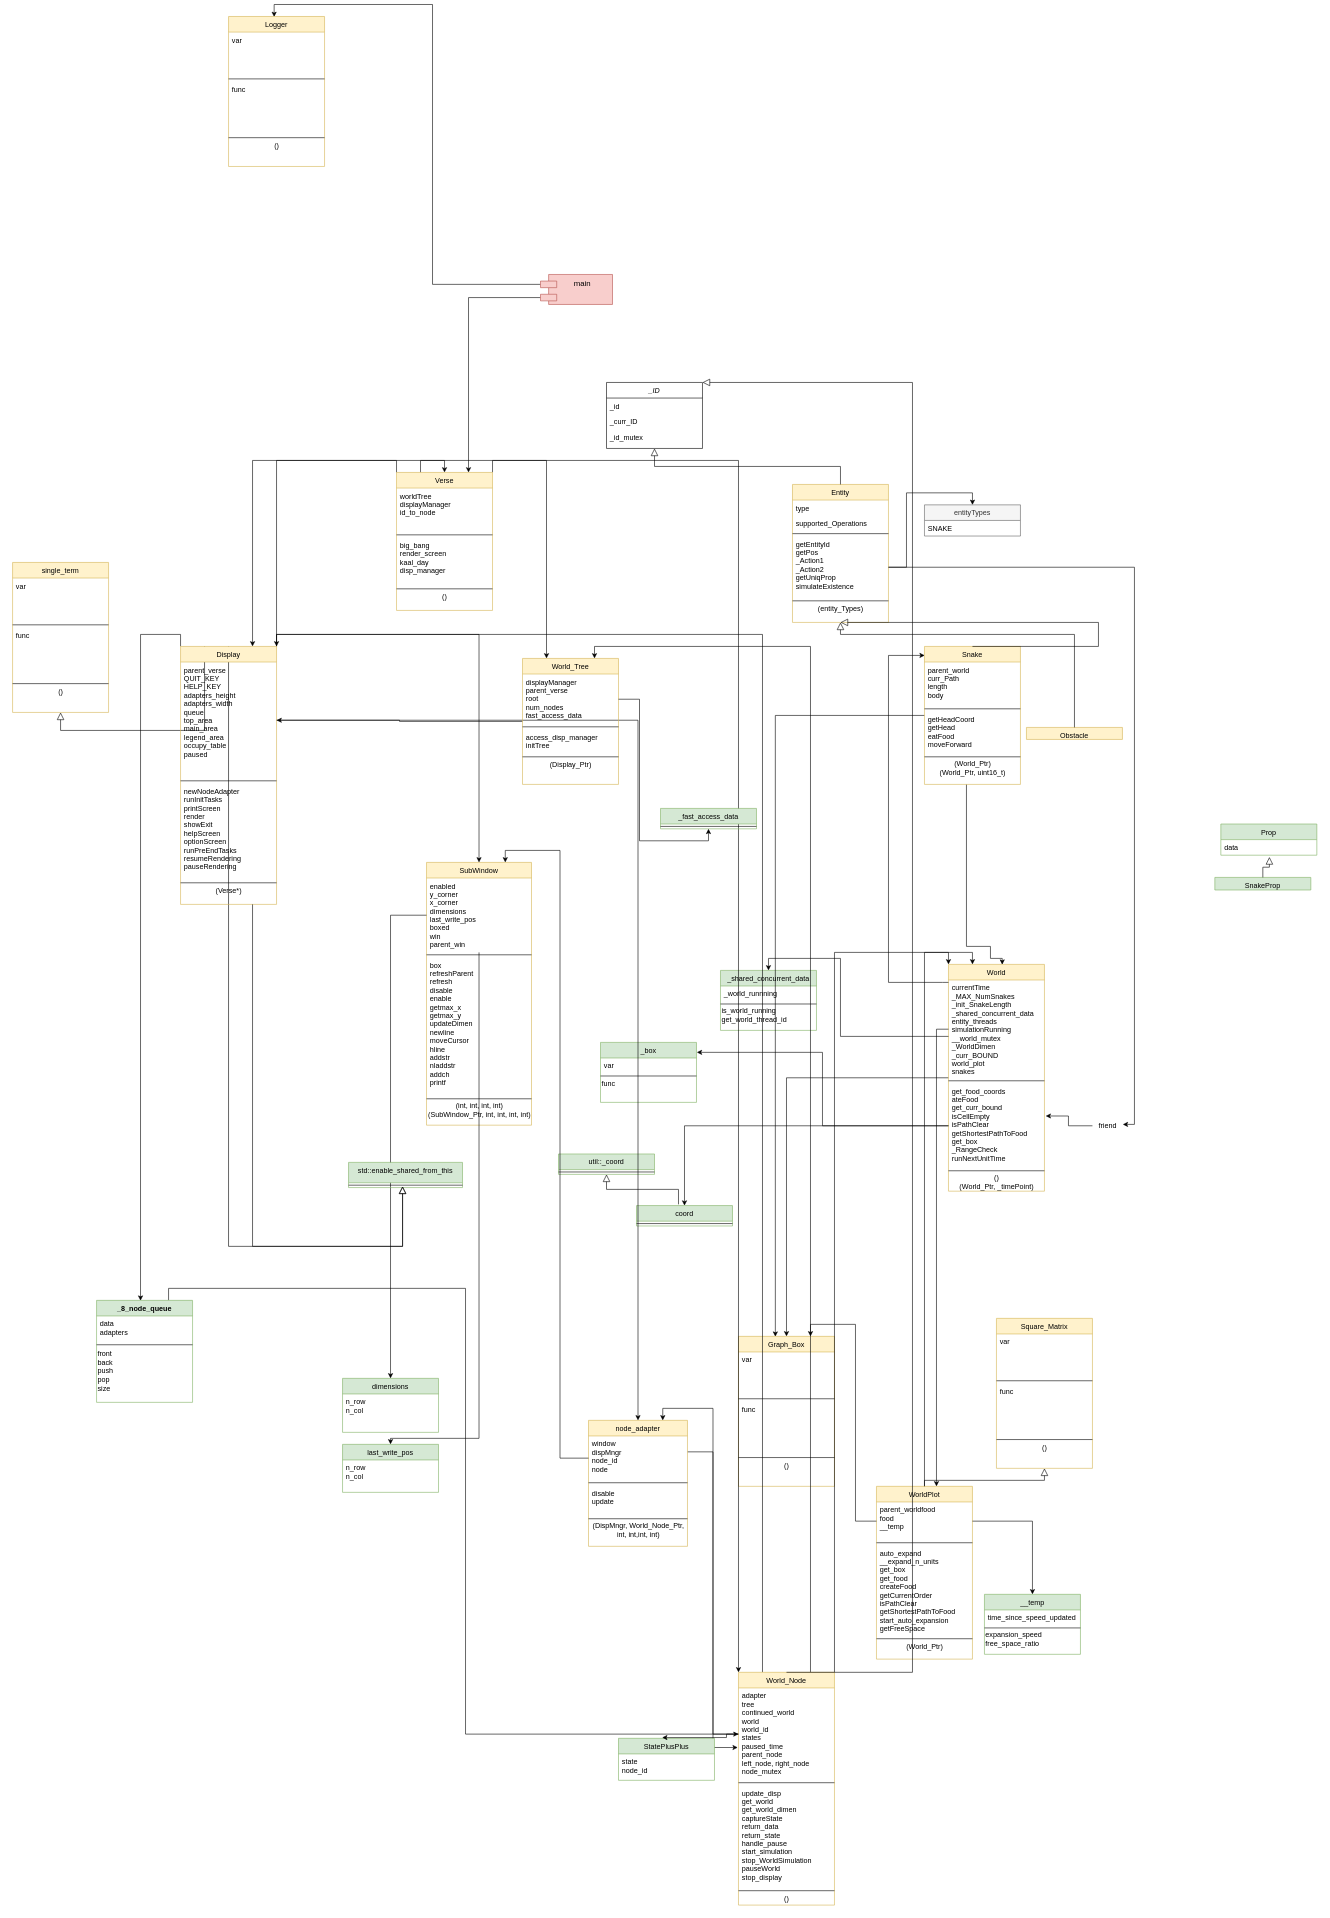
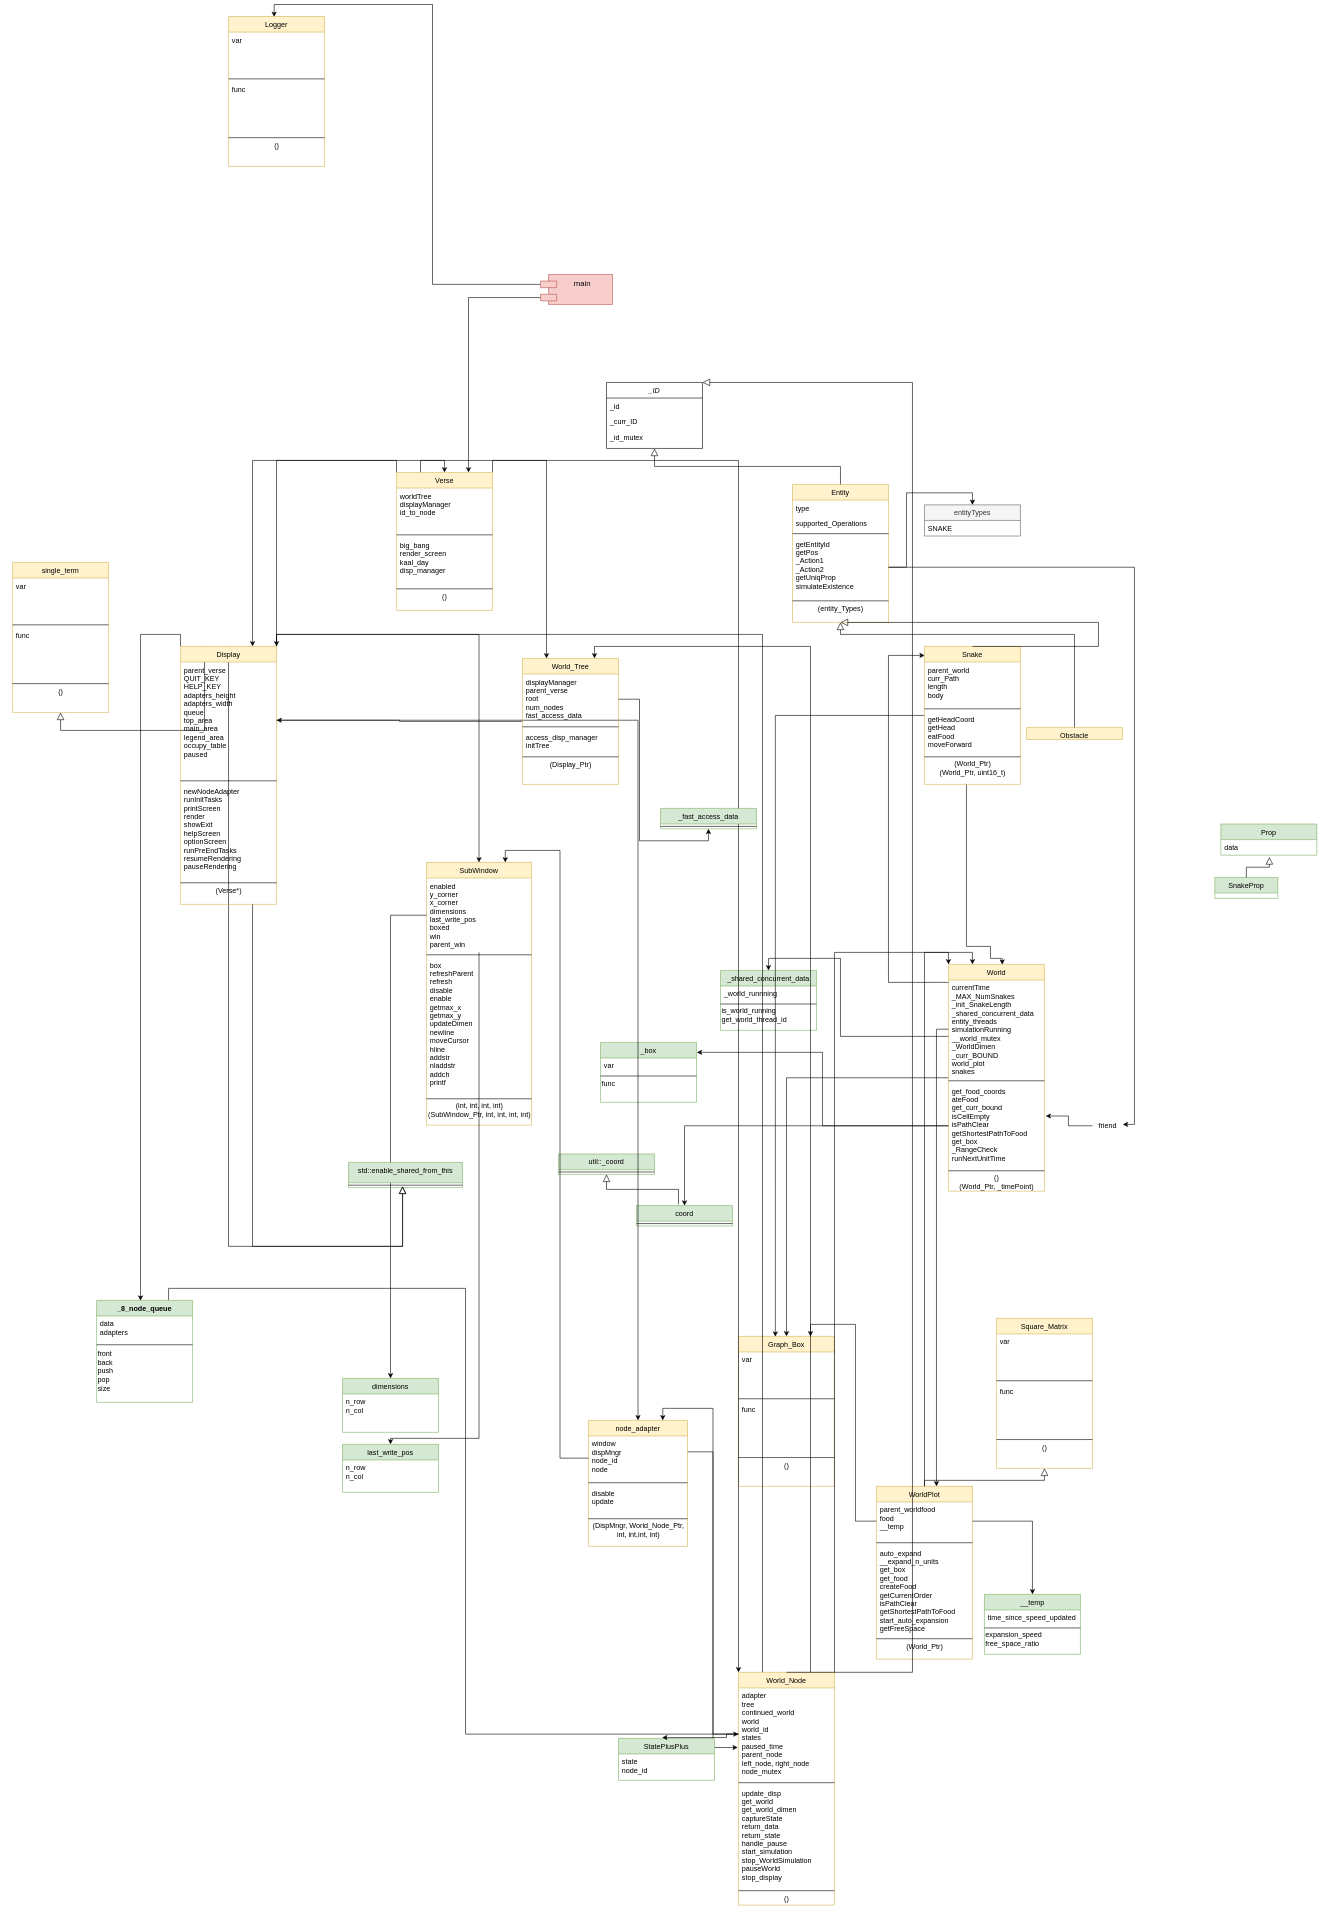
(1263, 884) -> (1246, 888)
